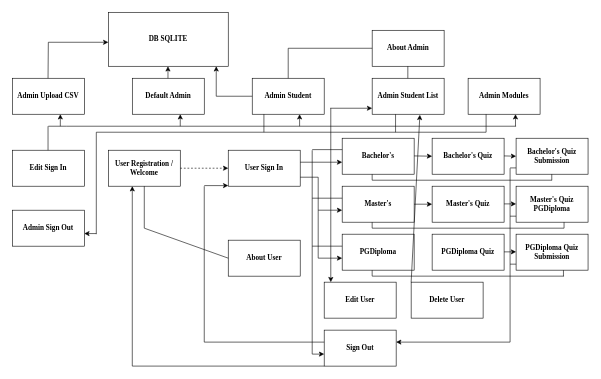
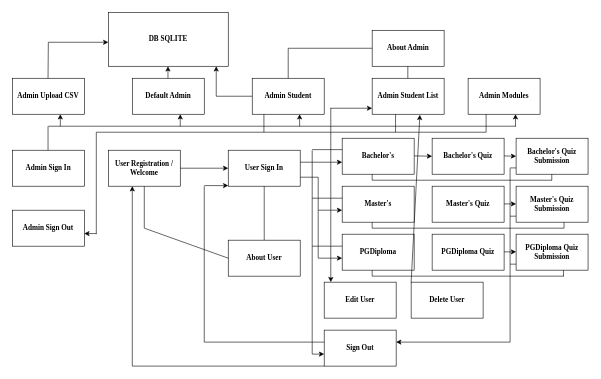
(48, 168) -> (48, 168)
(202, 168) -> (202, 168)
(426, 204) -> none
(552, 204) -> (552, 204)
none -> (264, 213)
